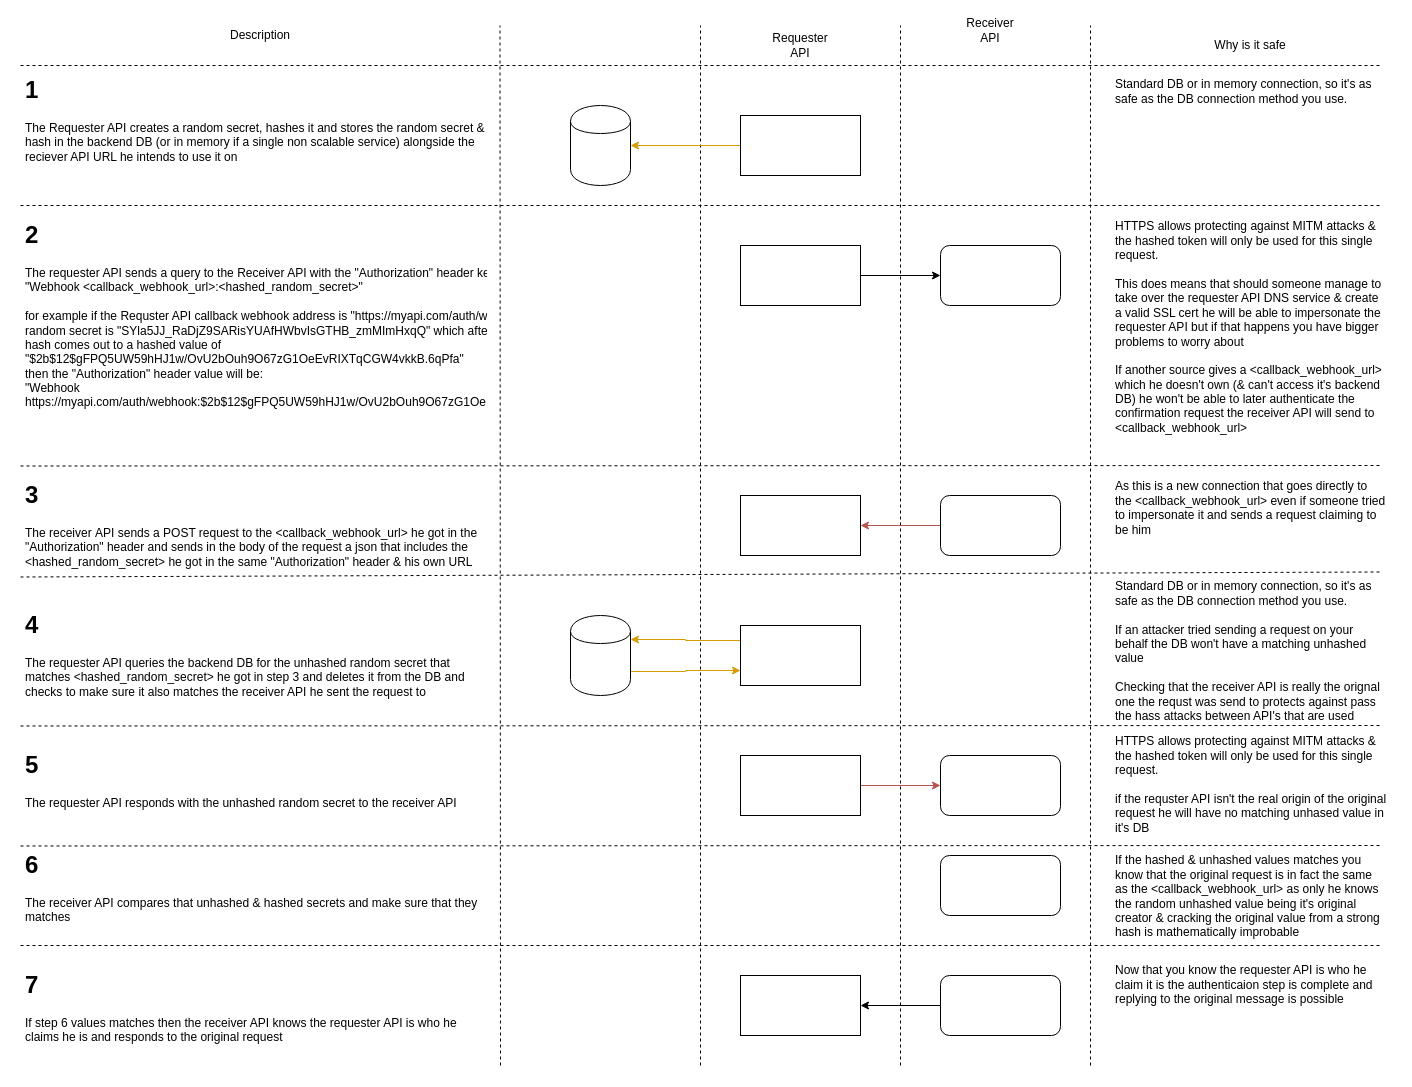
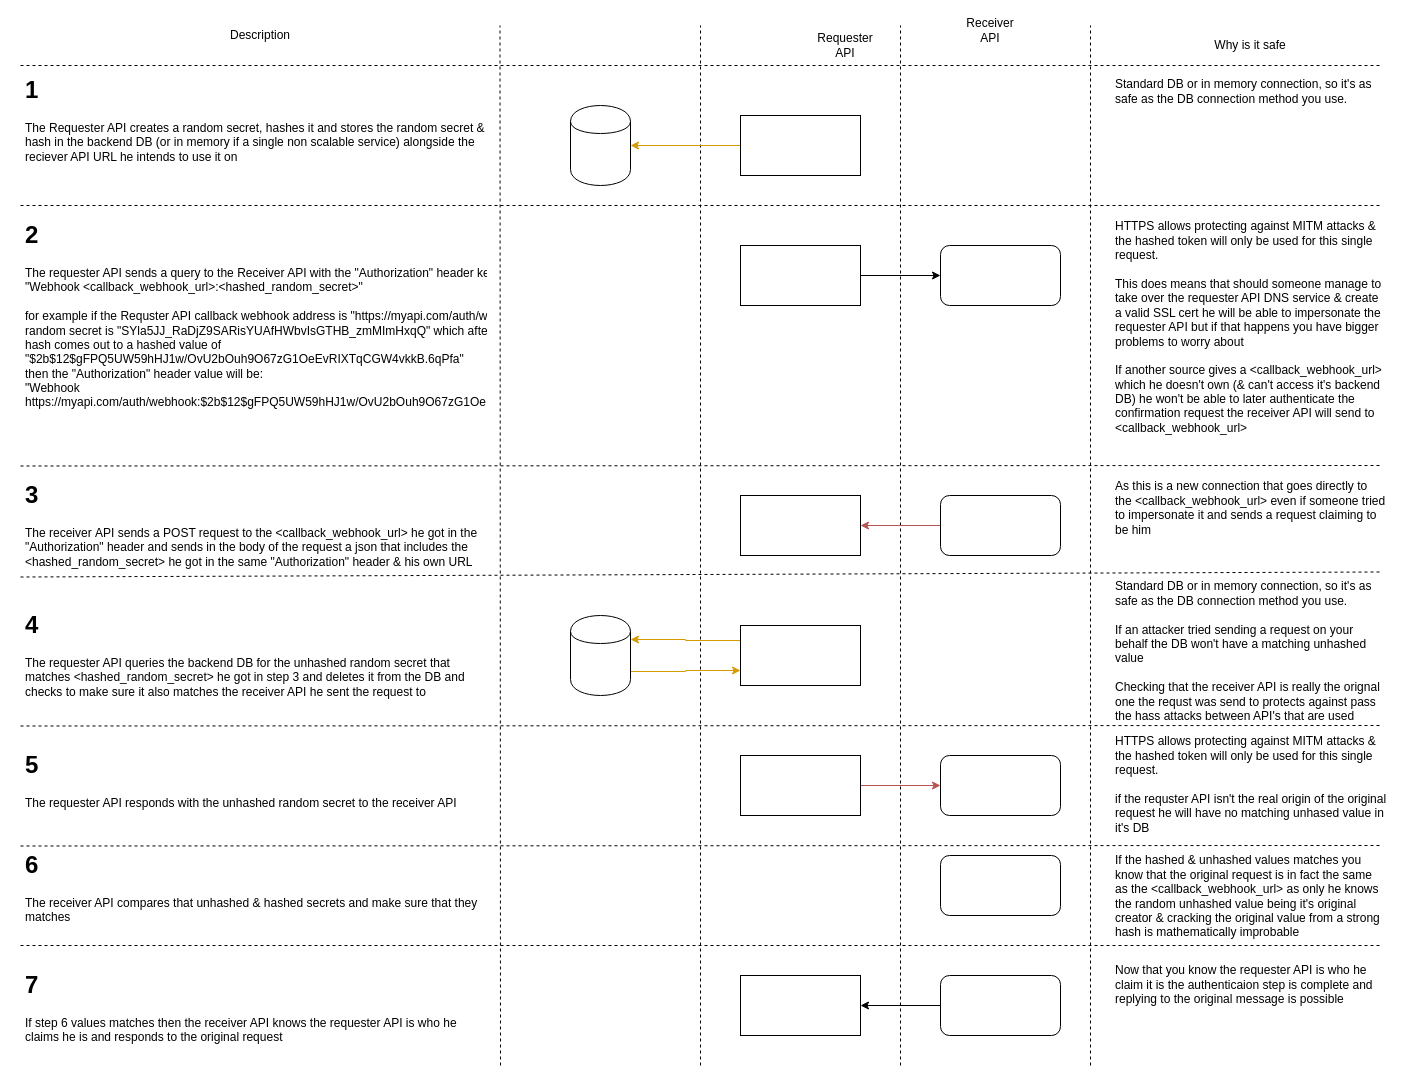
(801, 46) -> (846, 46)
